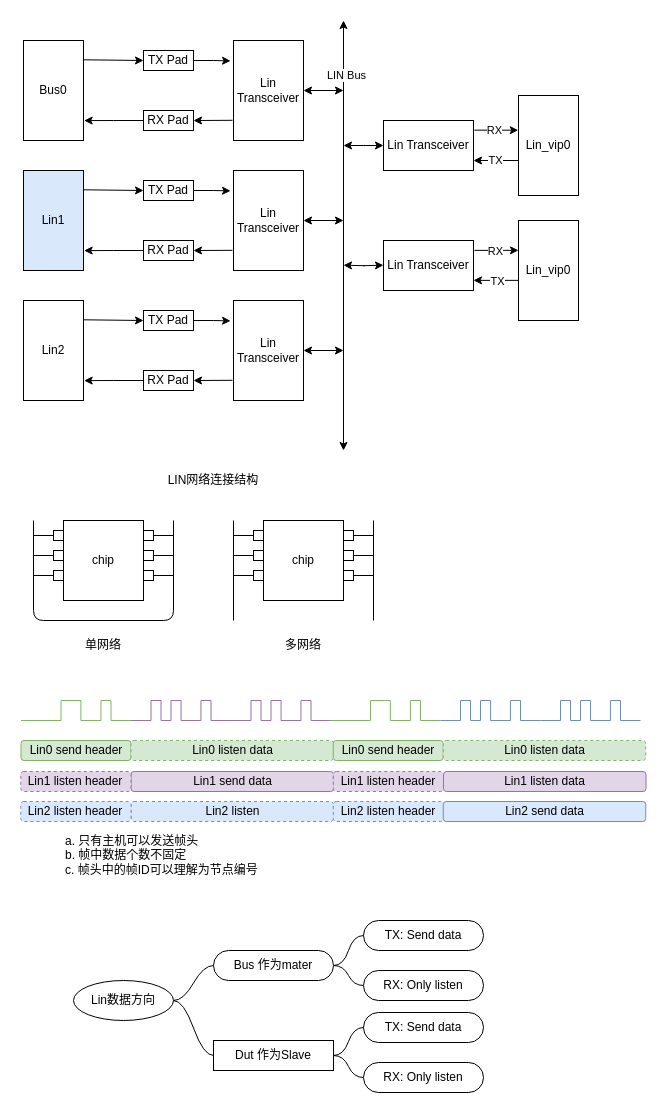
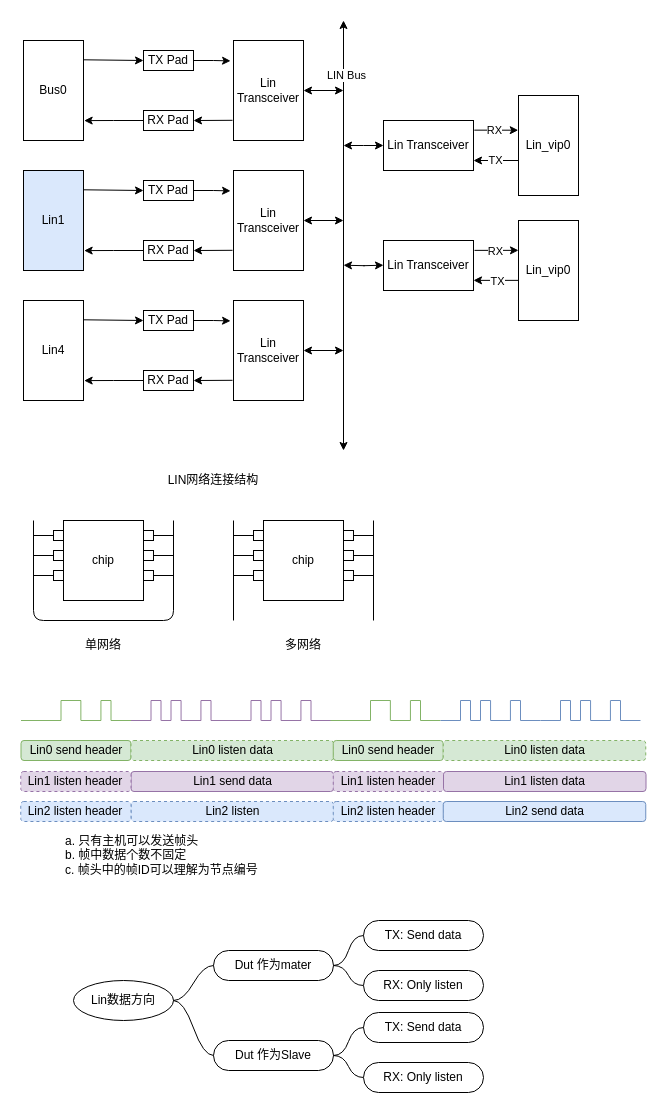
(54, 351) -> (54, 351)
(274, 966) -> (274, 966)
(274, 1056) -> (274, 1056)
